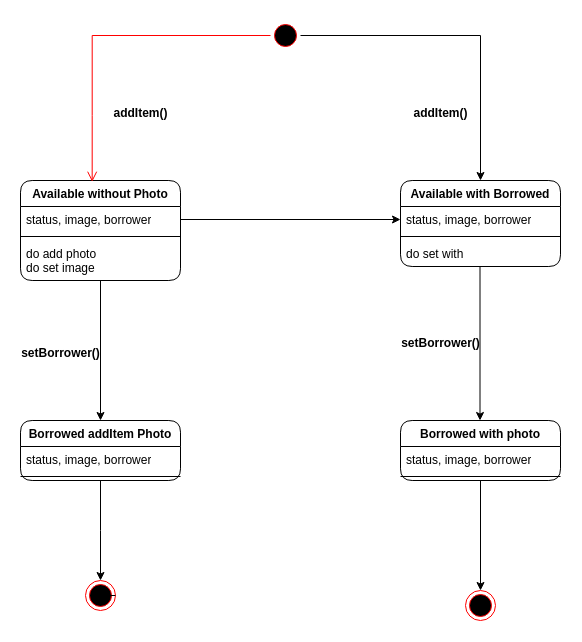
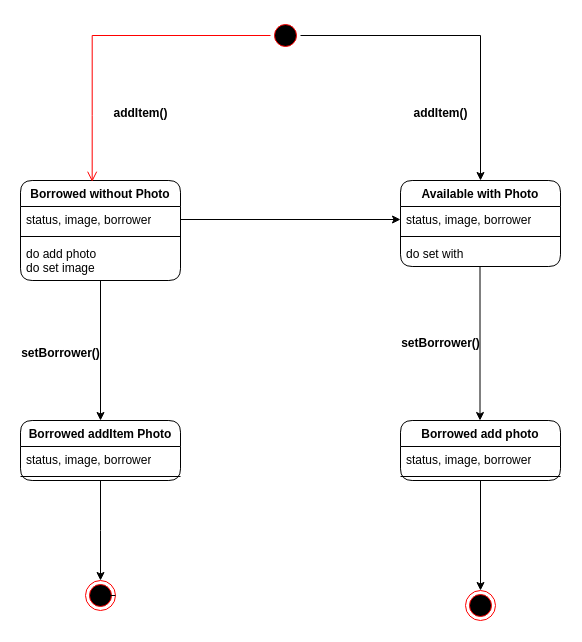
(101, 195) -> (101, 195)
(481, 195) -> (481, 195)
(481, 435) -> (481, 435)
